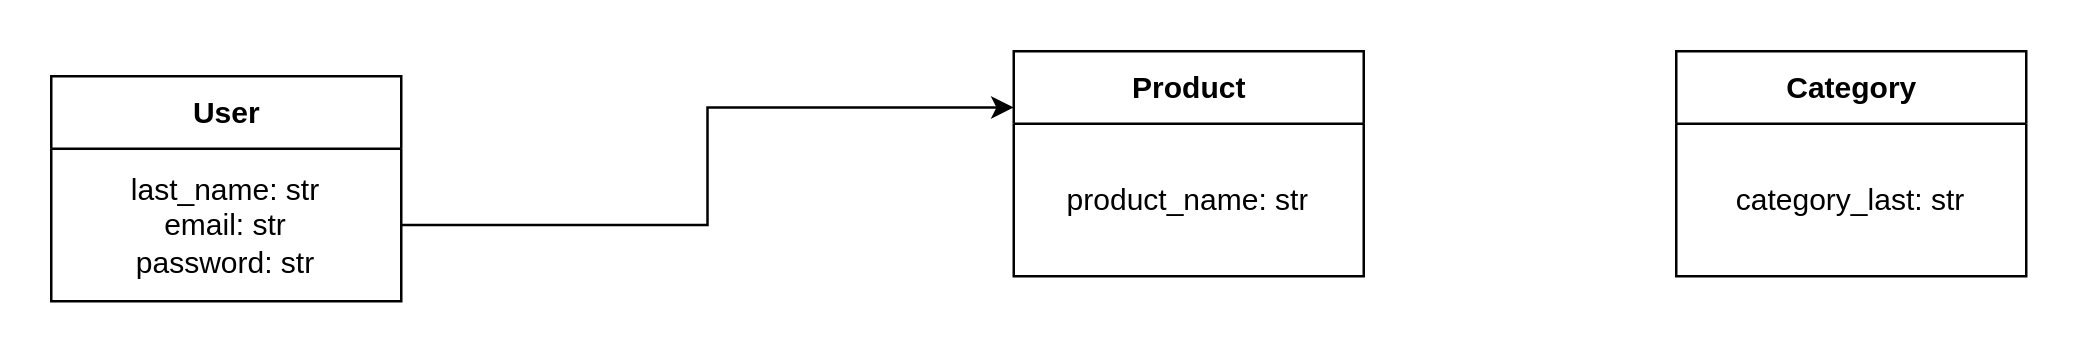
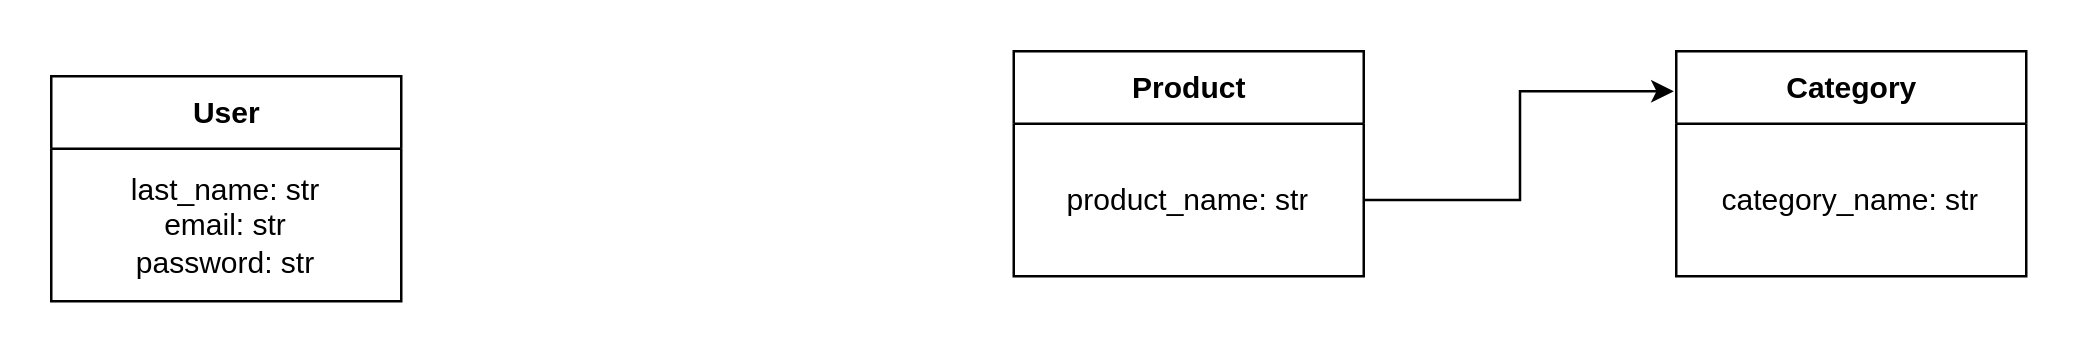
none -> (1520, 154)
(708, 173) -> none
(1851, 201) -> (1851, 201)
